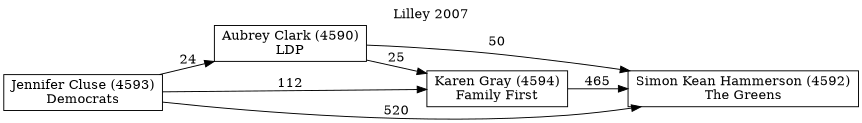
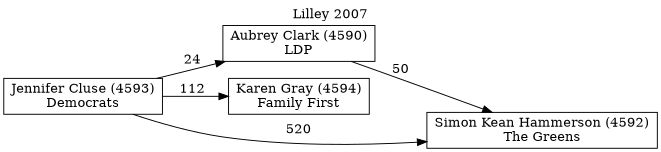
(392, 66) -> none
(593, 89) -> none
